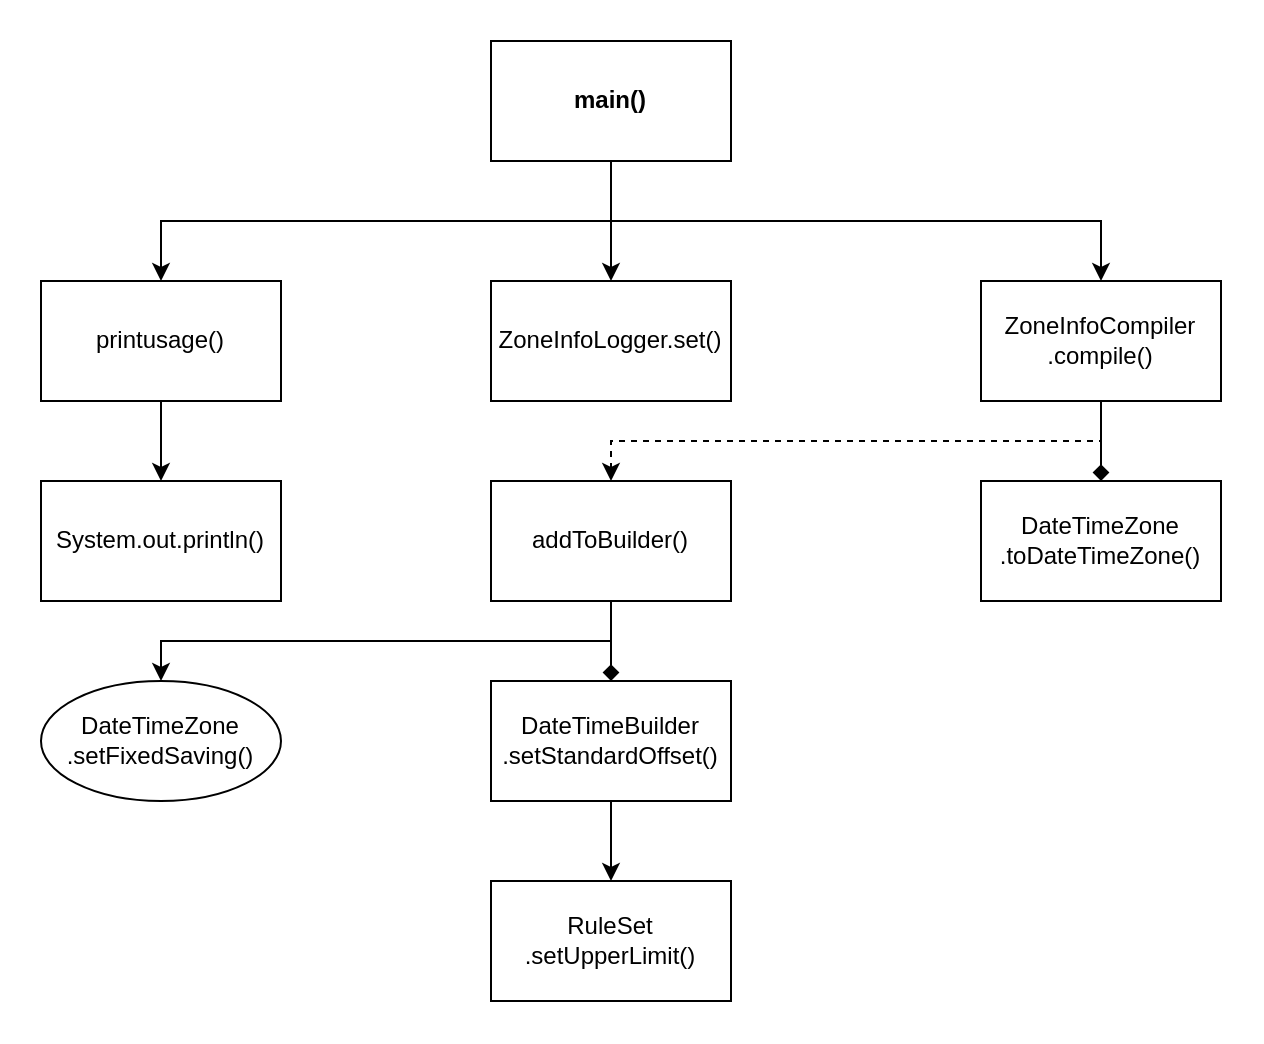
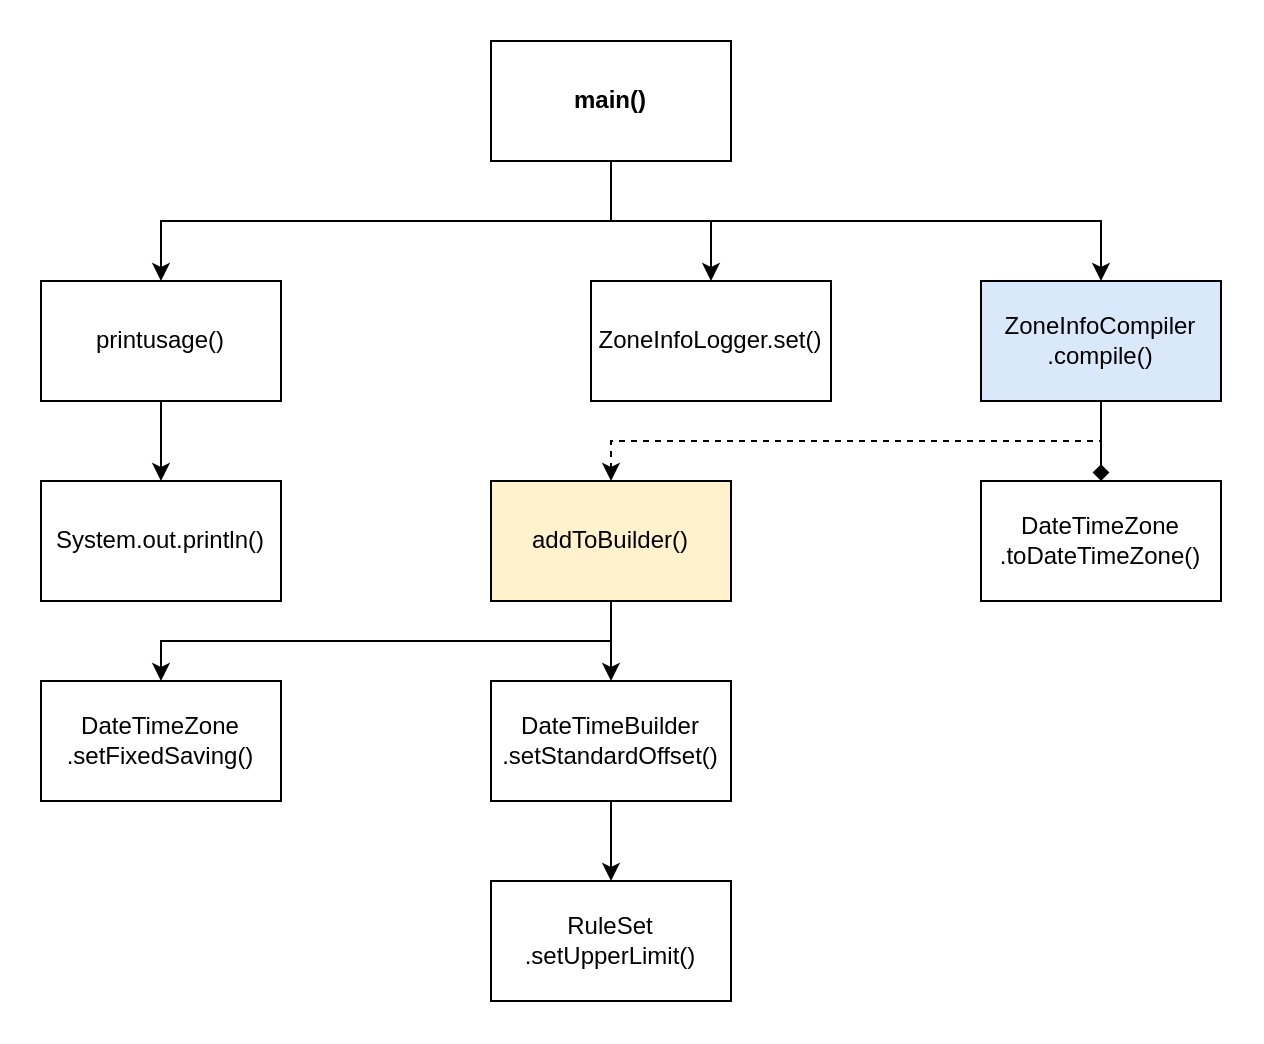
(611, 341) -> (711, 341)
(1101, 341) -> (1101, 341)
(611, 541) -> (611, 541)
(611, 665) -> (611, 666)
(161, 741) -> (161, 741)
